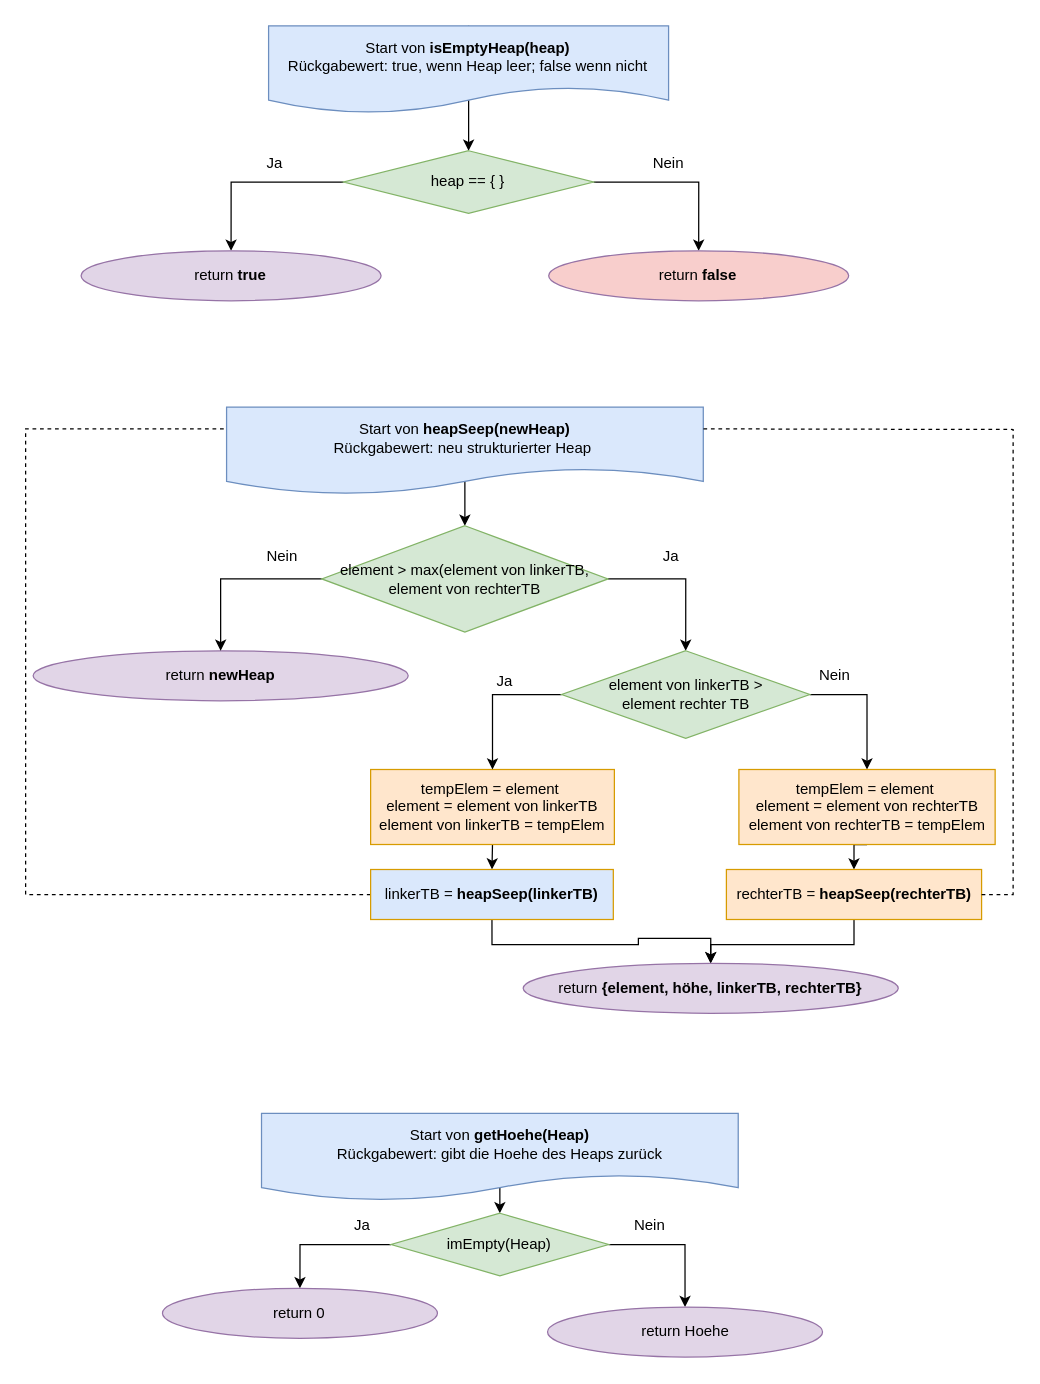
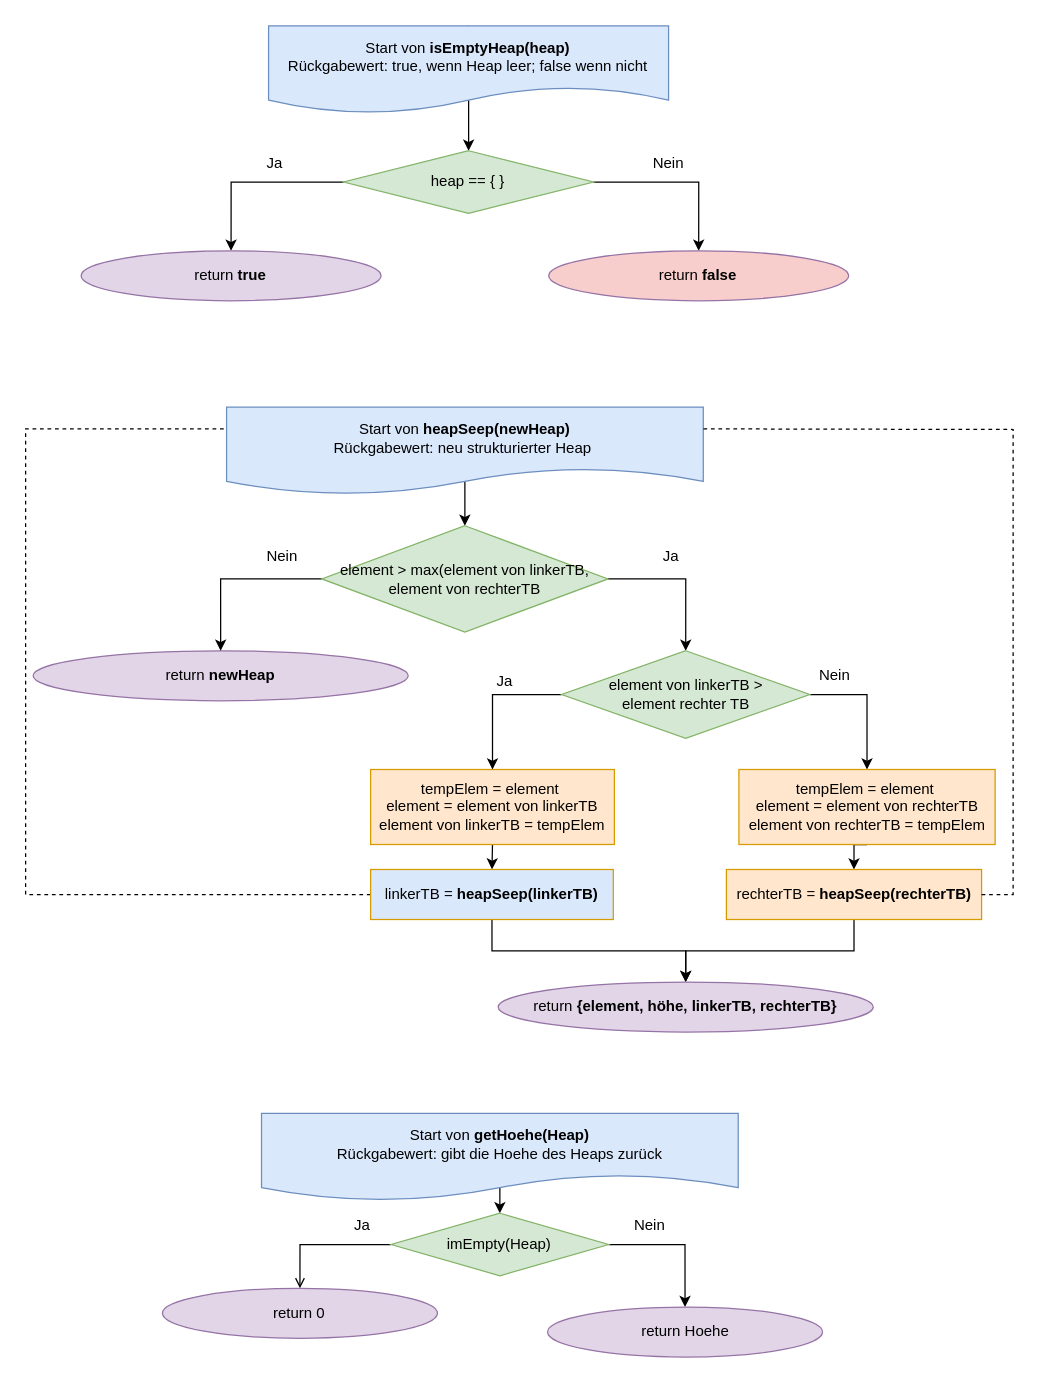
(711, 988) -> (686, 1007)
(300, 1278) -> (300, 1279)
